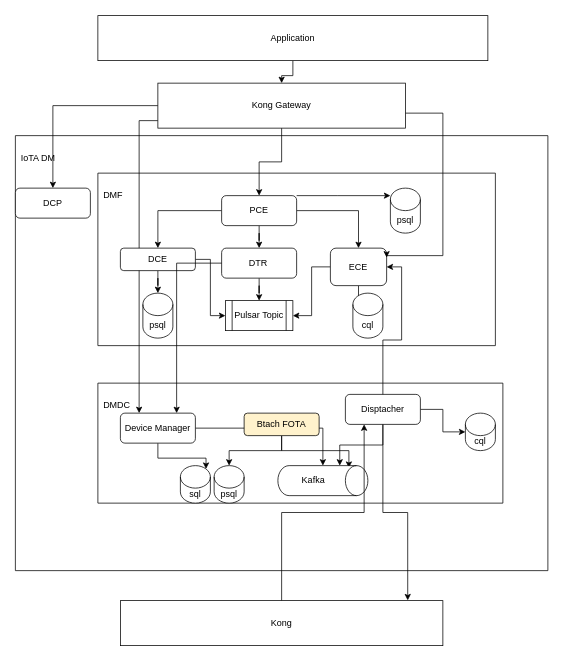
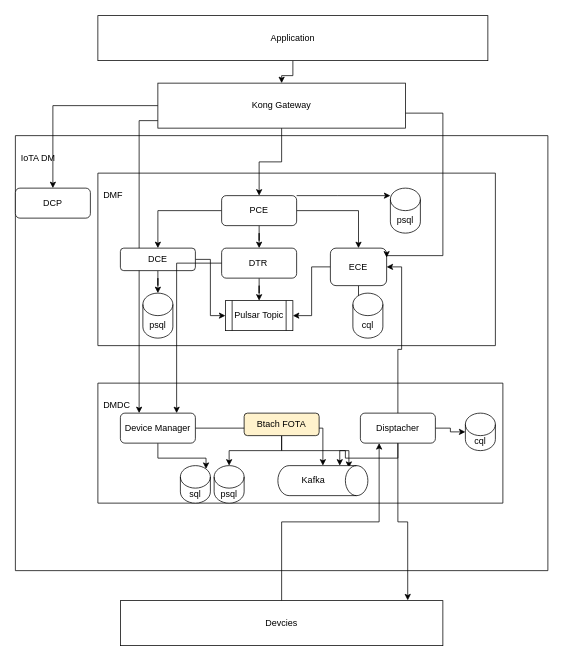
(383, 409) -> (398, 428)
(282, 623) -> (282, 623)
